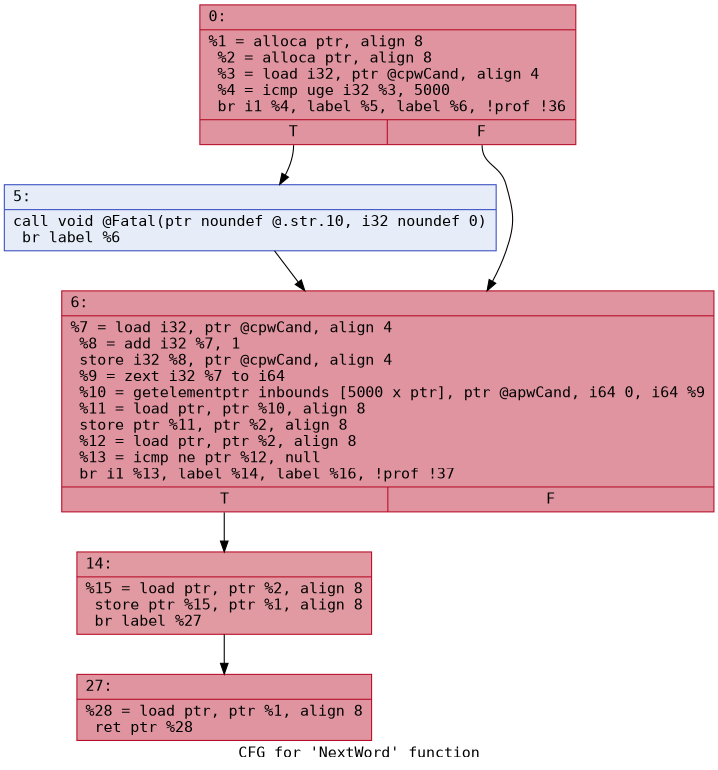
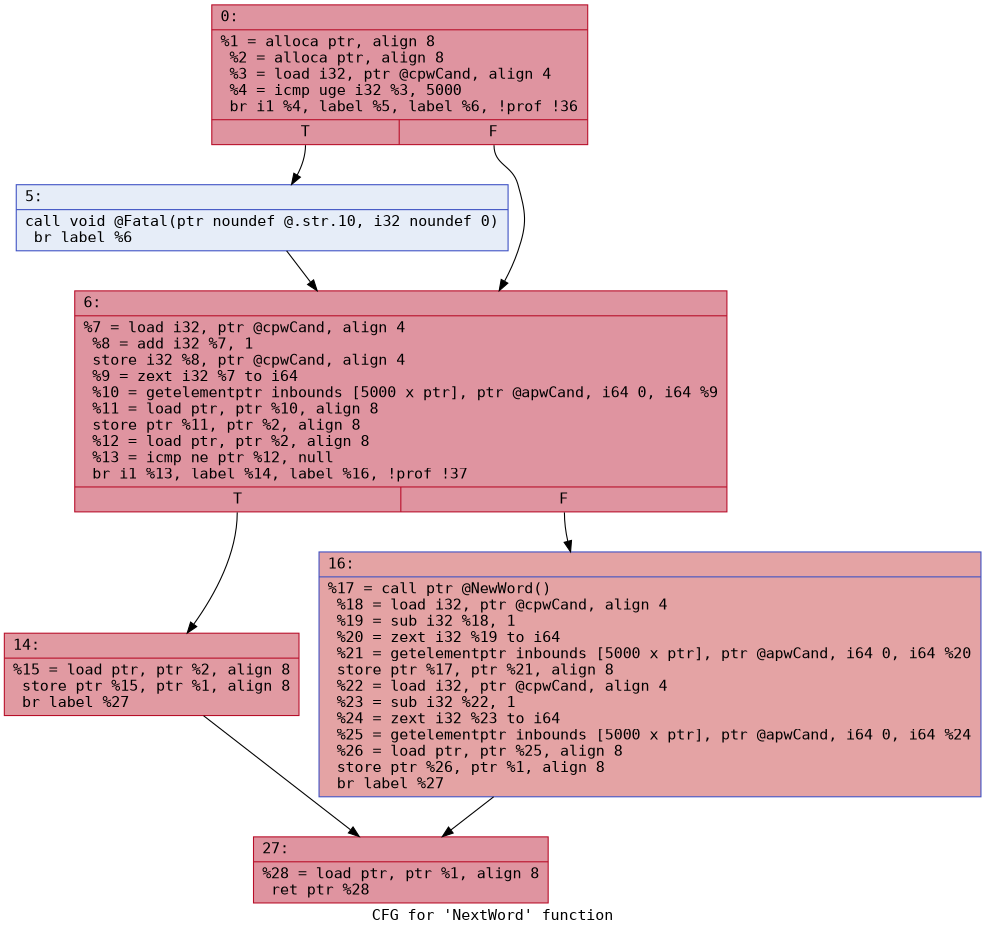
none -> (650, 674)
